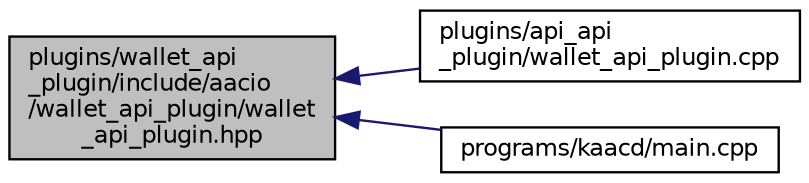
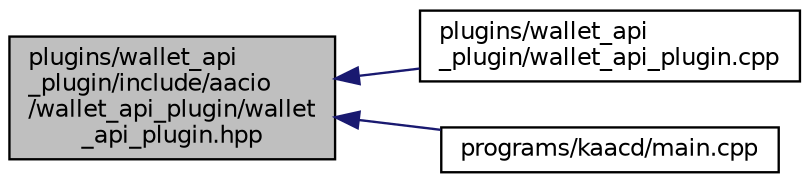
(610, 46) -> (610, 46)
